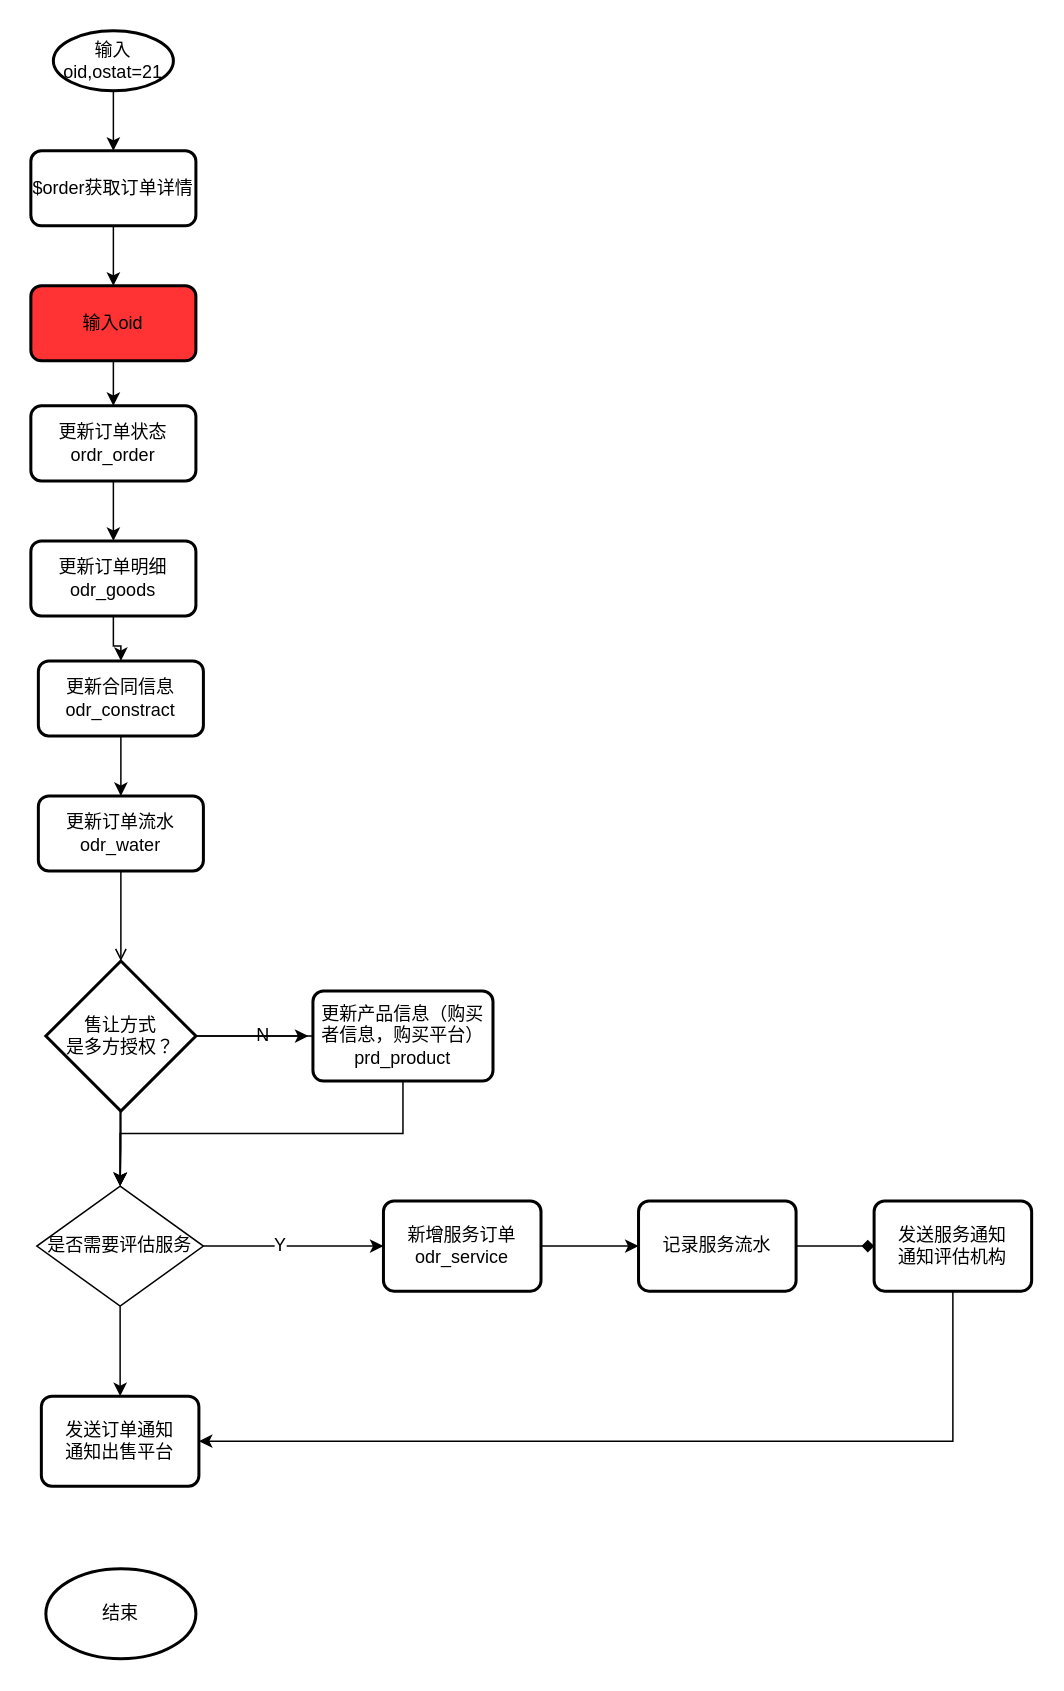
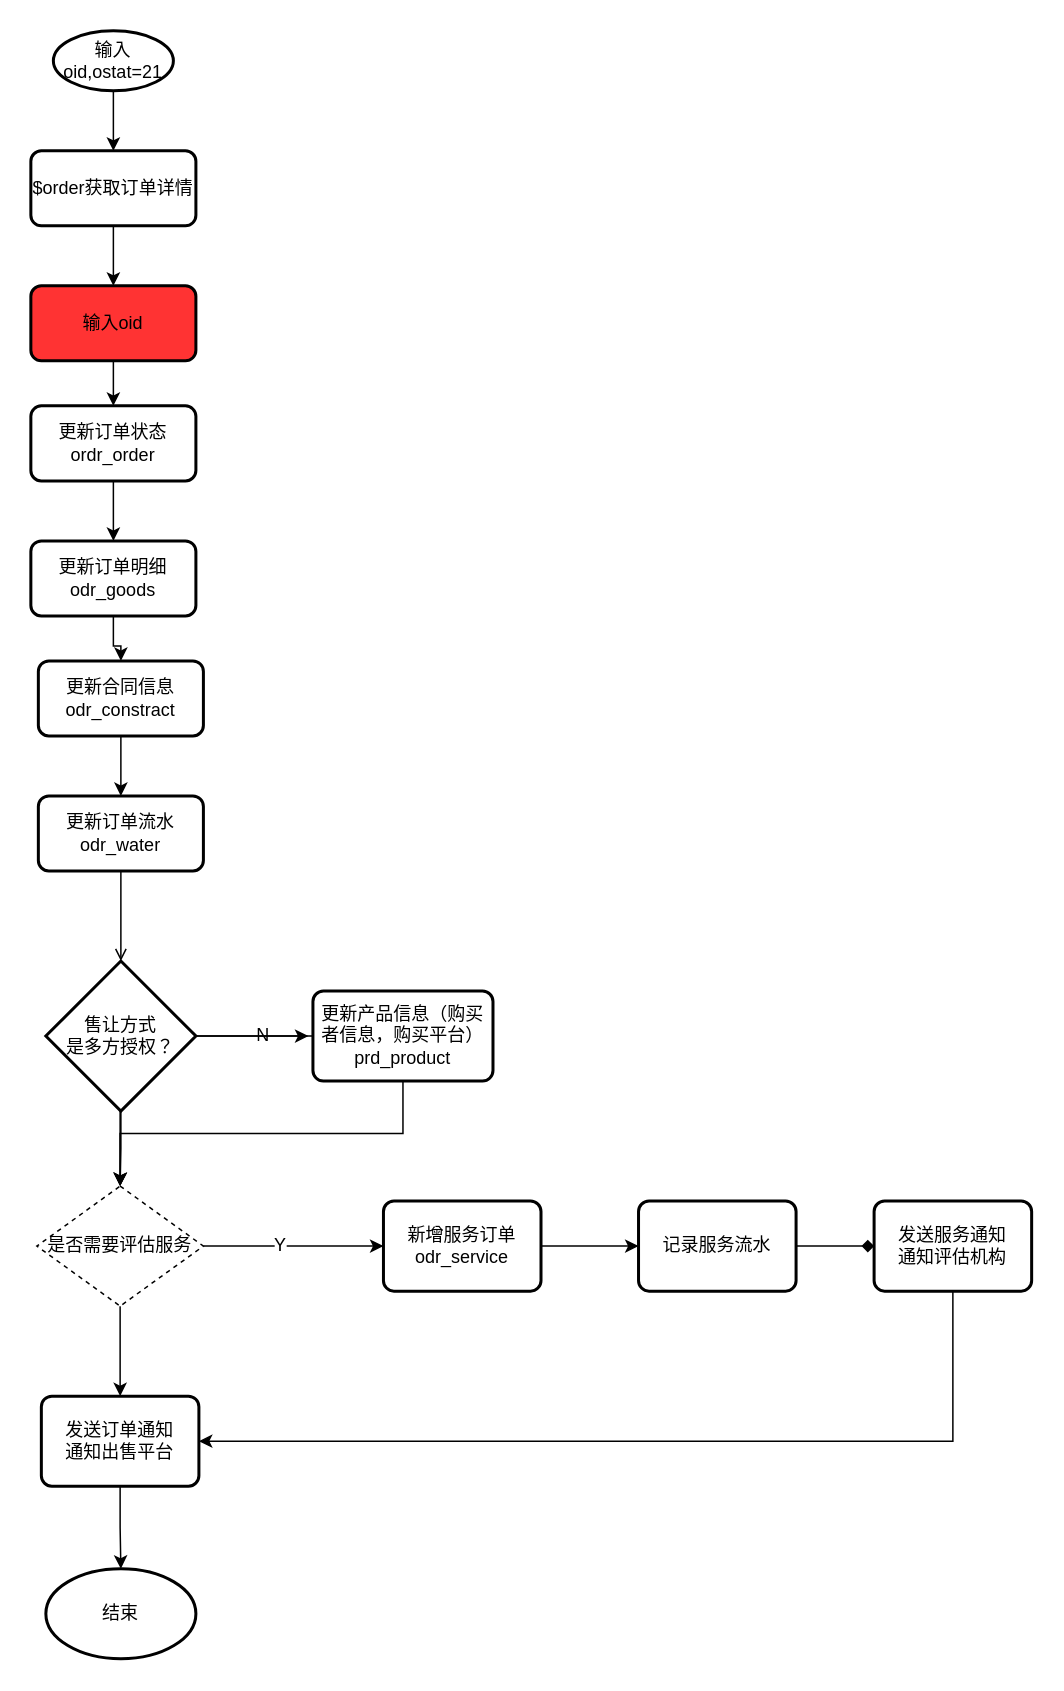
(120, 1246) -> (120, 1246)
none -> (120, 1522)
